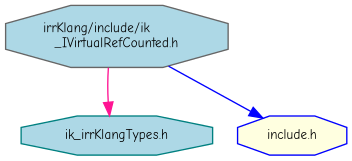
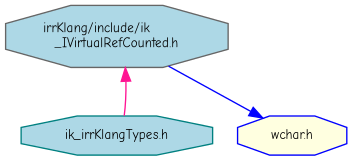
(108, 85) -> (126, 99)
(292, 136) -> (292, 136)
